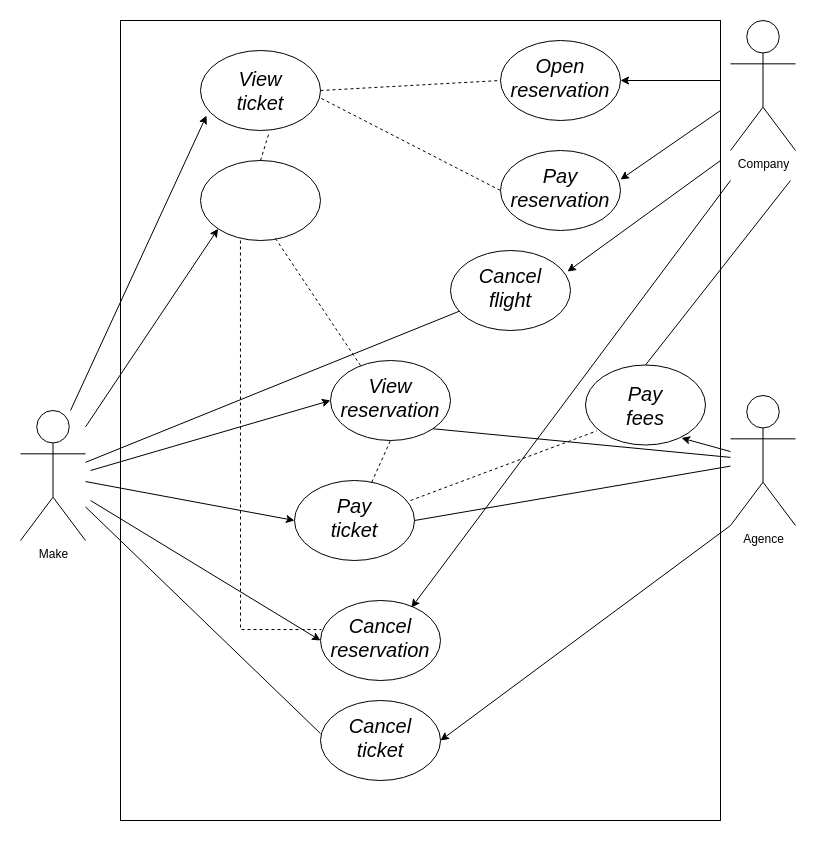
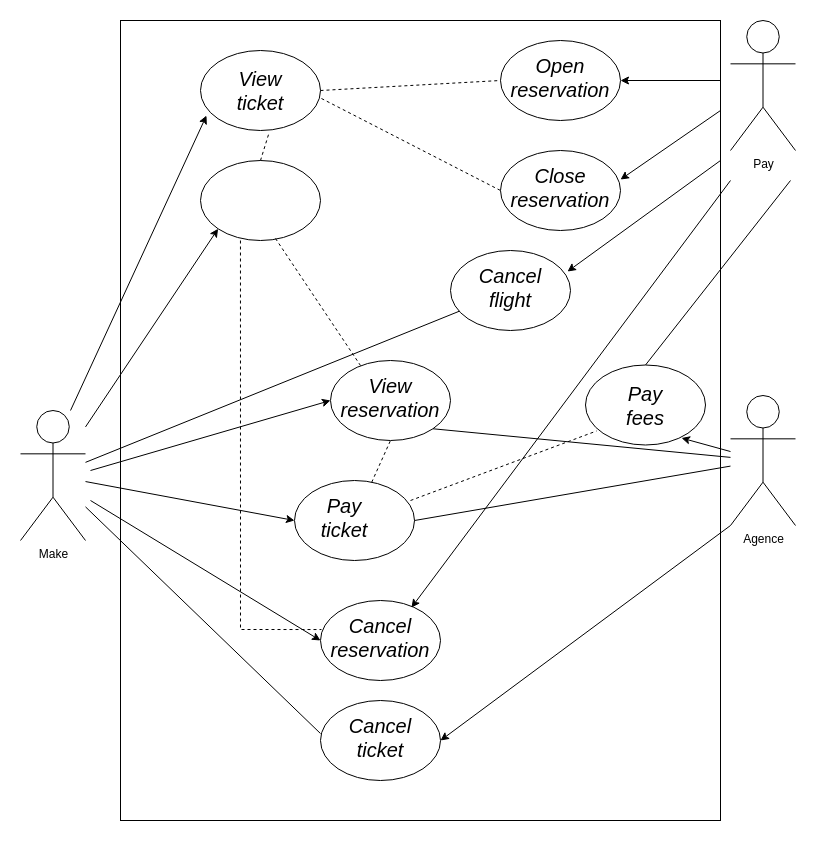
(764, 165) -> (764, 165)
(561, 188) -> (561, 188)
(355, 518) -> (345, 518)
